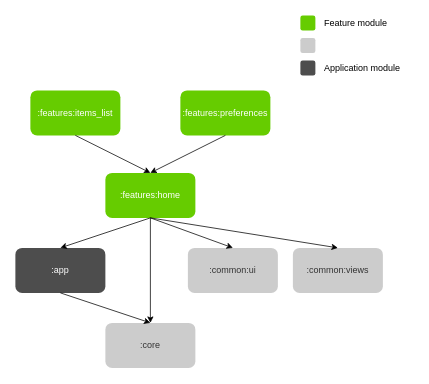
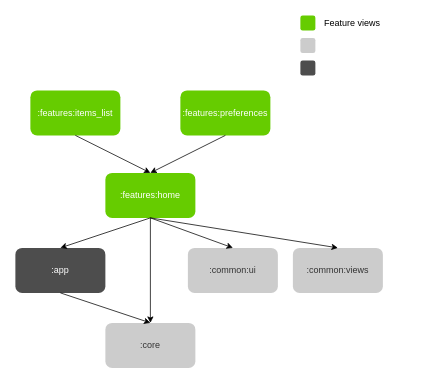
(357, 23) -> (355, 23)
(368, 68) -> none
